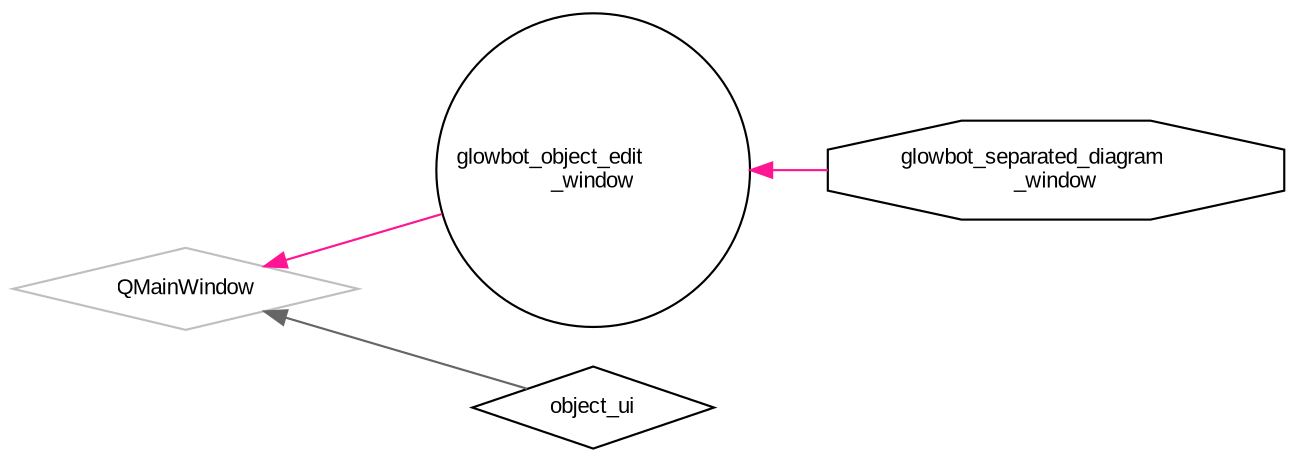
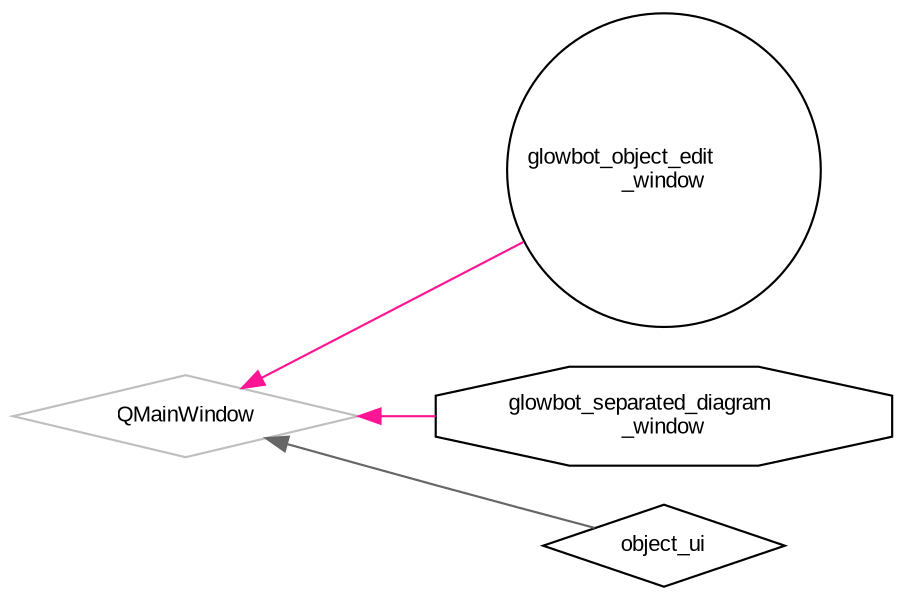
(800, 170) -> (408, 416)
